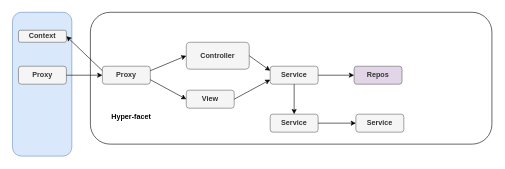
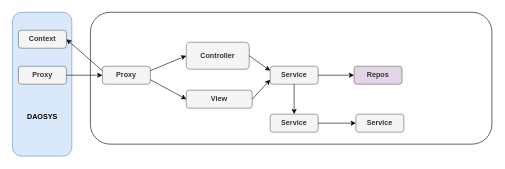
(42, 36) -> (42, 39)
(210, 99) -> (219, 99)
none -> (42, 117)
(132, 117) -> none
